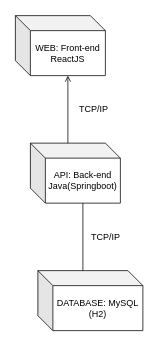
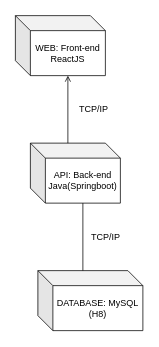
(98, 308) -> (98, 308)
